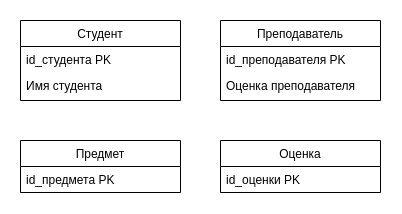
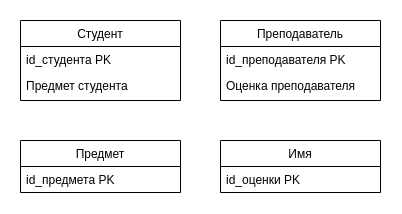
(65, 86) -> (78, 86)
(300, 154) -> (300, 154)
